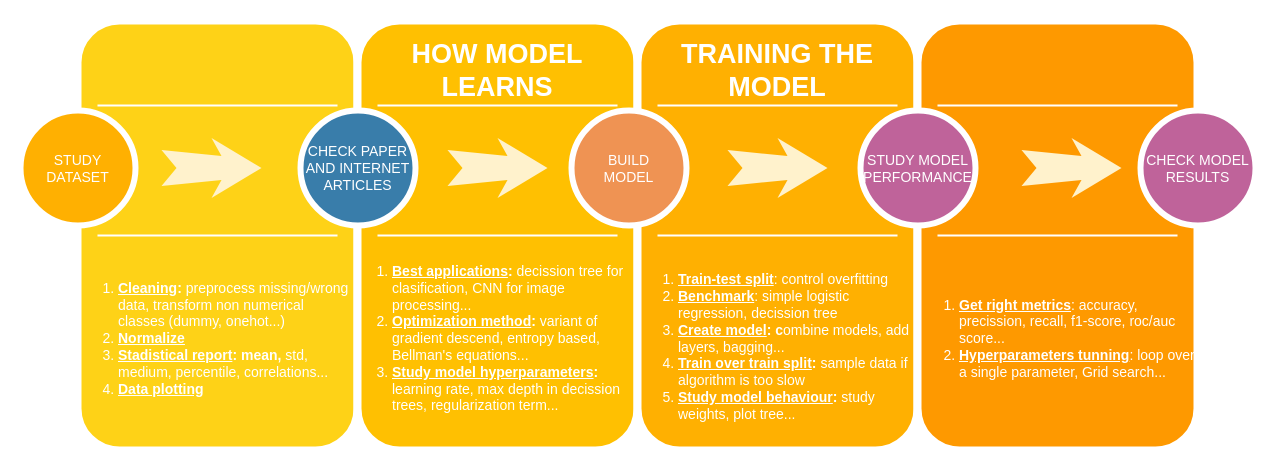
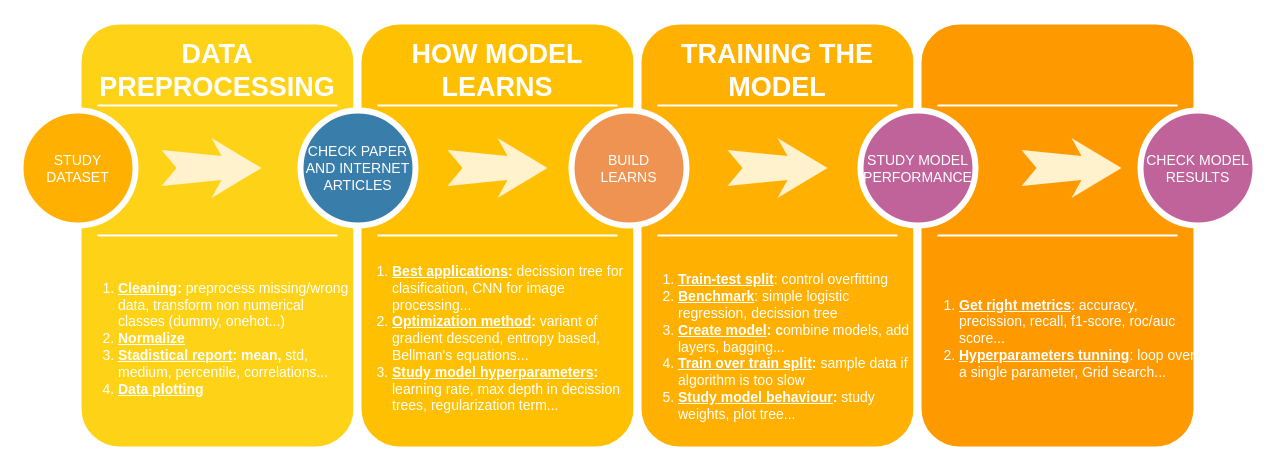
none -> (218, 71)
(629, 169) -> (629, 169)
